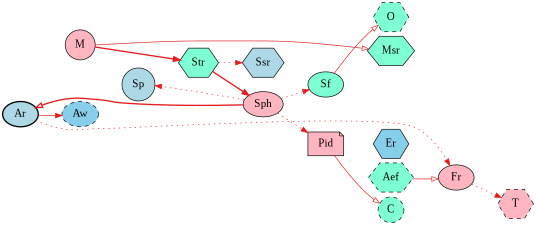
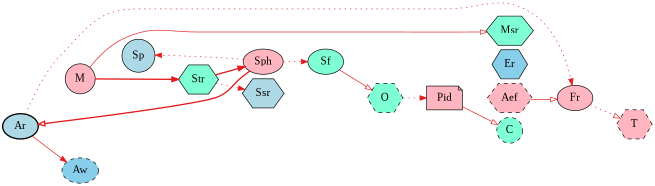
(284, 118) -> (412, 98)
(391, 177) -> (510, 98)
(483, 190) -> (602, 110)
